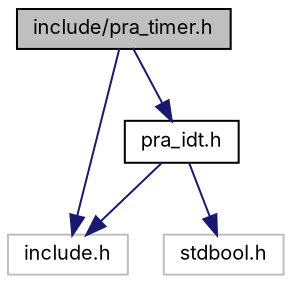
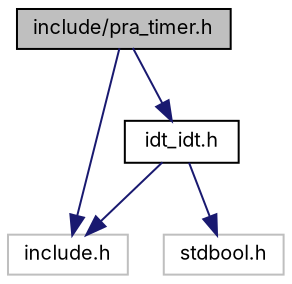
(182, 142) -> (182, 142)
